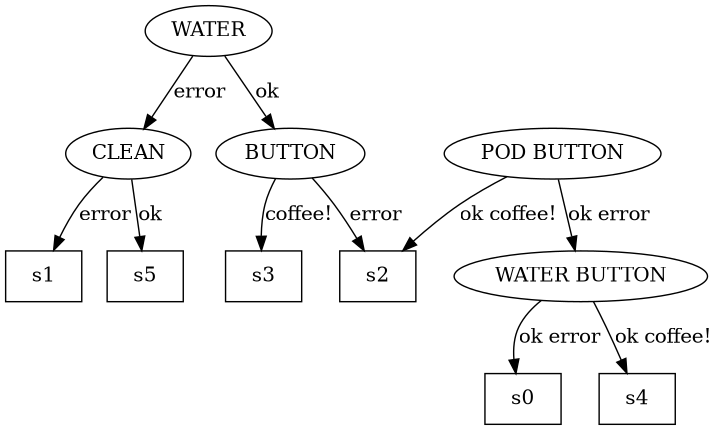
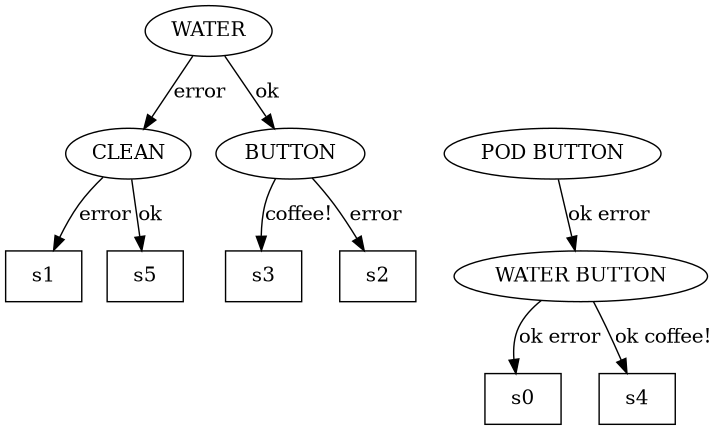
(458, 206) -> none
